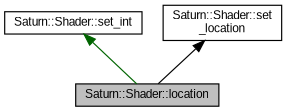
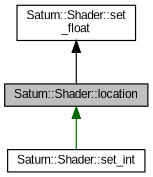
(222, 23) -> (76, 23)
(115, 63) -> (76, 134)
